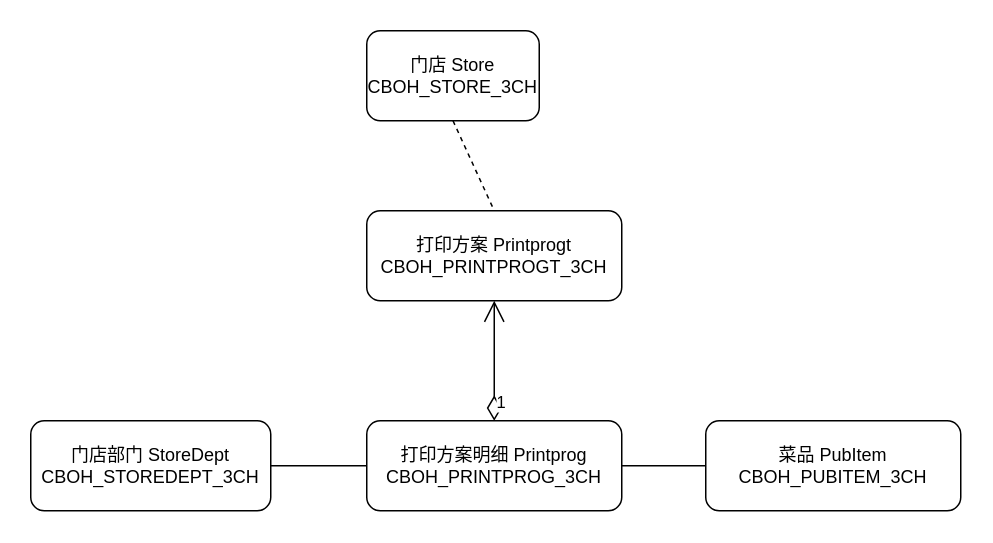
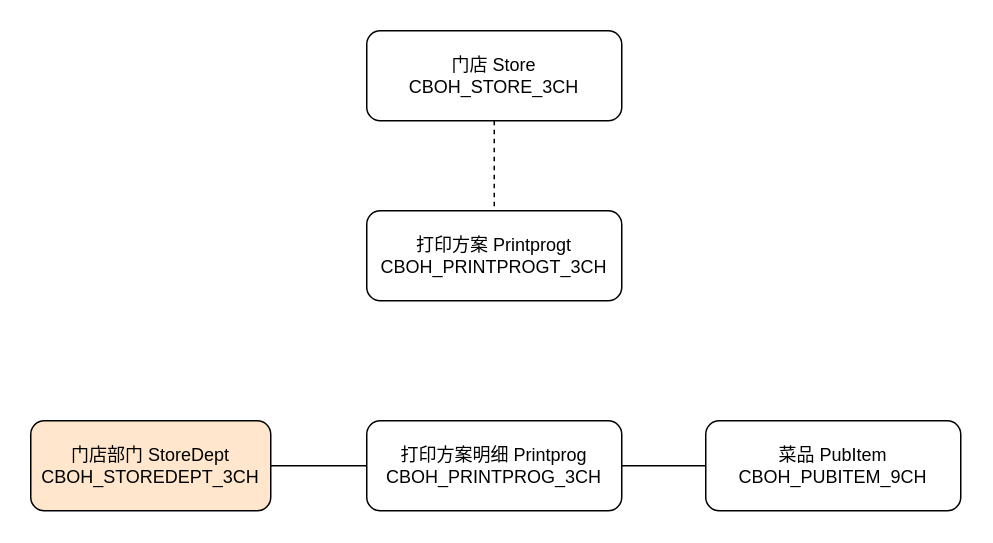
(453, 76) -> (494, 76)
(494, 348) -> none
(151, 466) -> (151, 466)
(833, 466) -> (833, 466)
